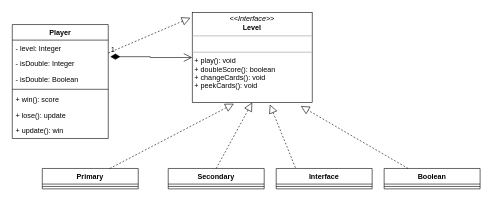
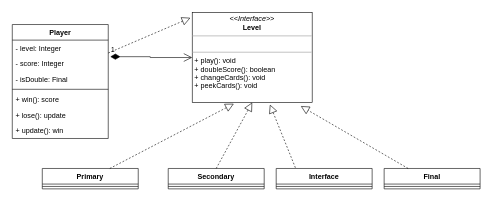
(49, 64) -> (45, 64)
(48, 79) -> (43, 79)
(432, 176) -> (432, 176)
